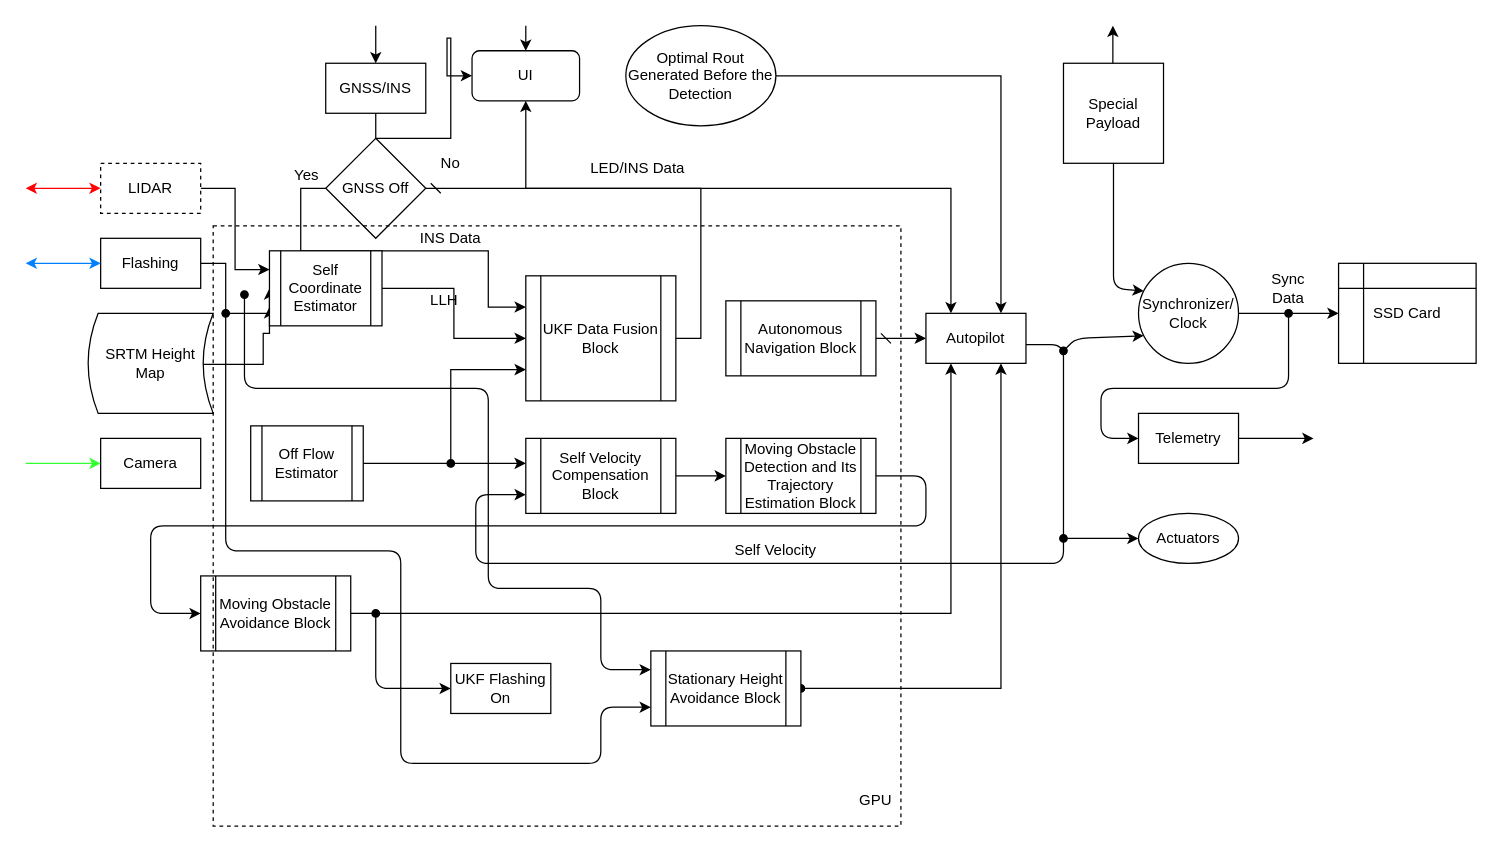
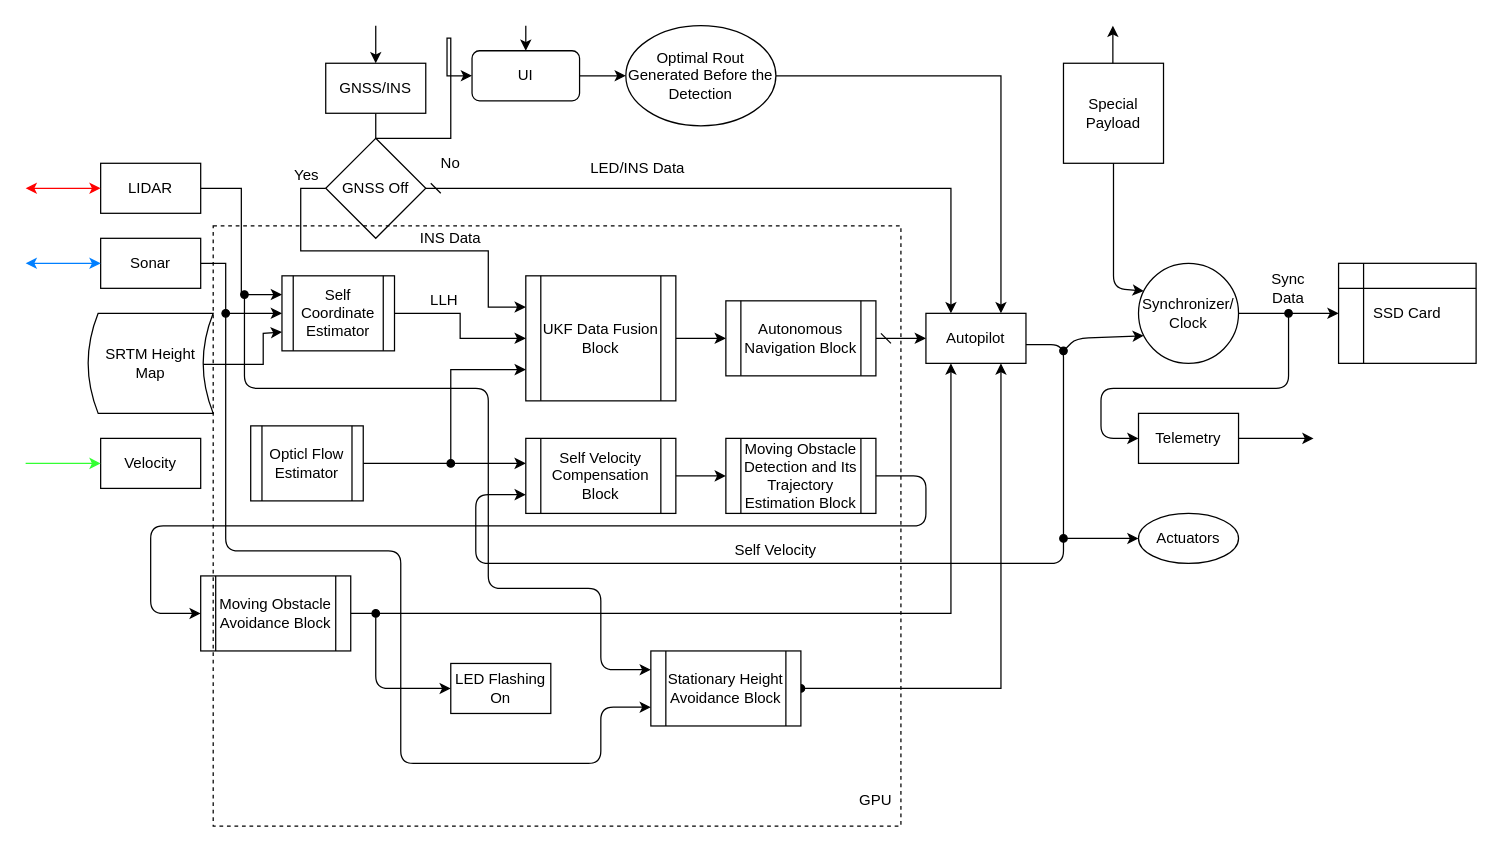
none -> (598, 76)
(151, 188) -> (151, 188)
(151, 263) -> (151, 263)
(701, 266) -> (708, 338)
(326, 288) -> (338, 313)
(151, 463) -> (151, 463)
(307, 463) -> (307, 463)
(501, 688) -> (501, 688)
